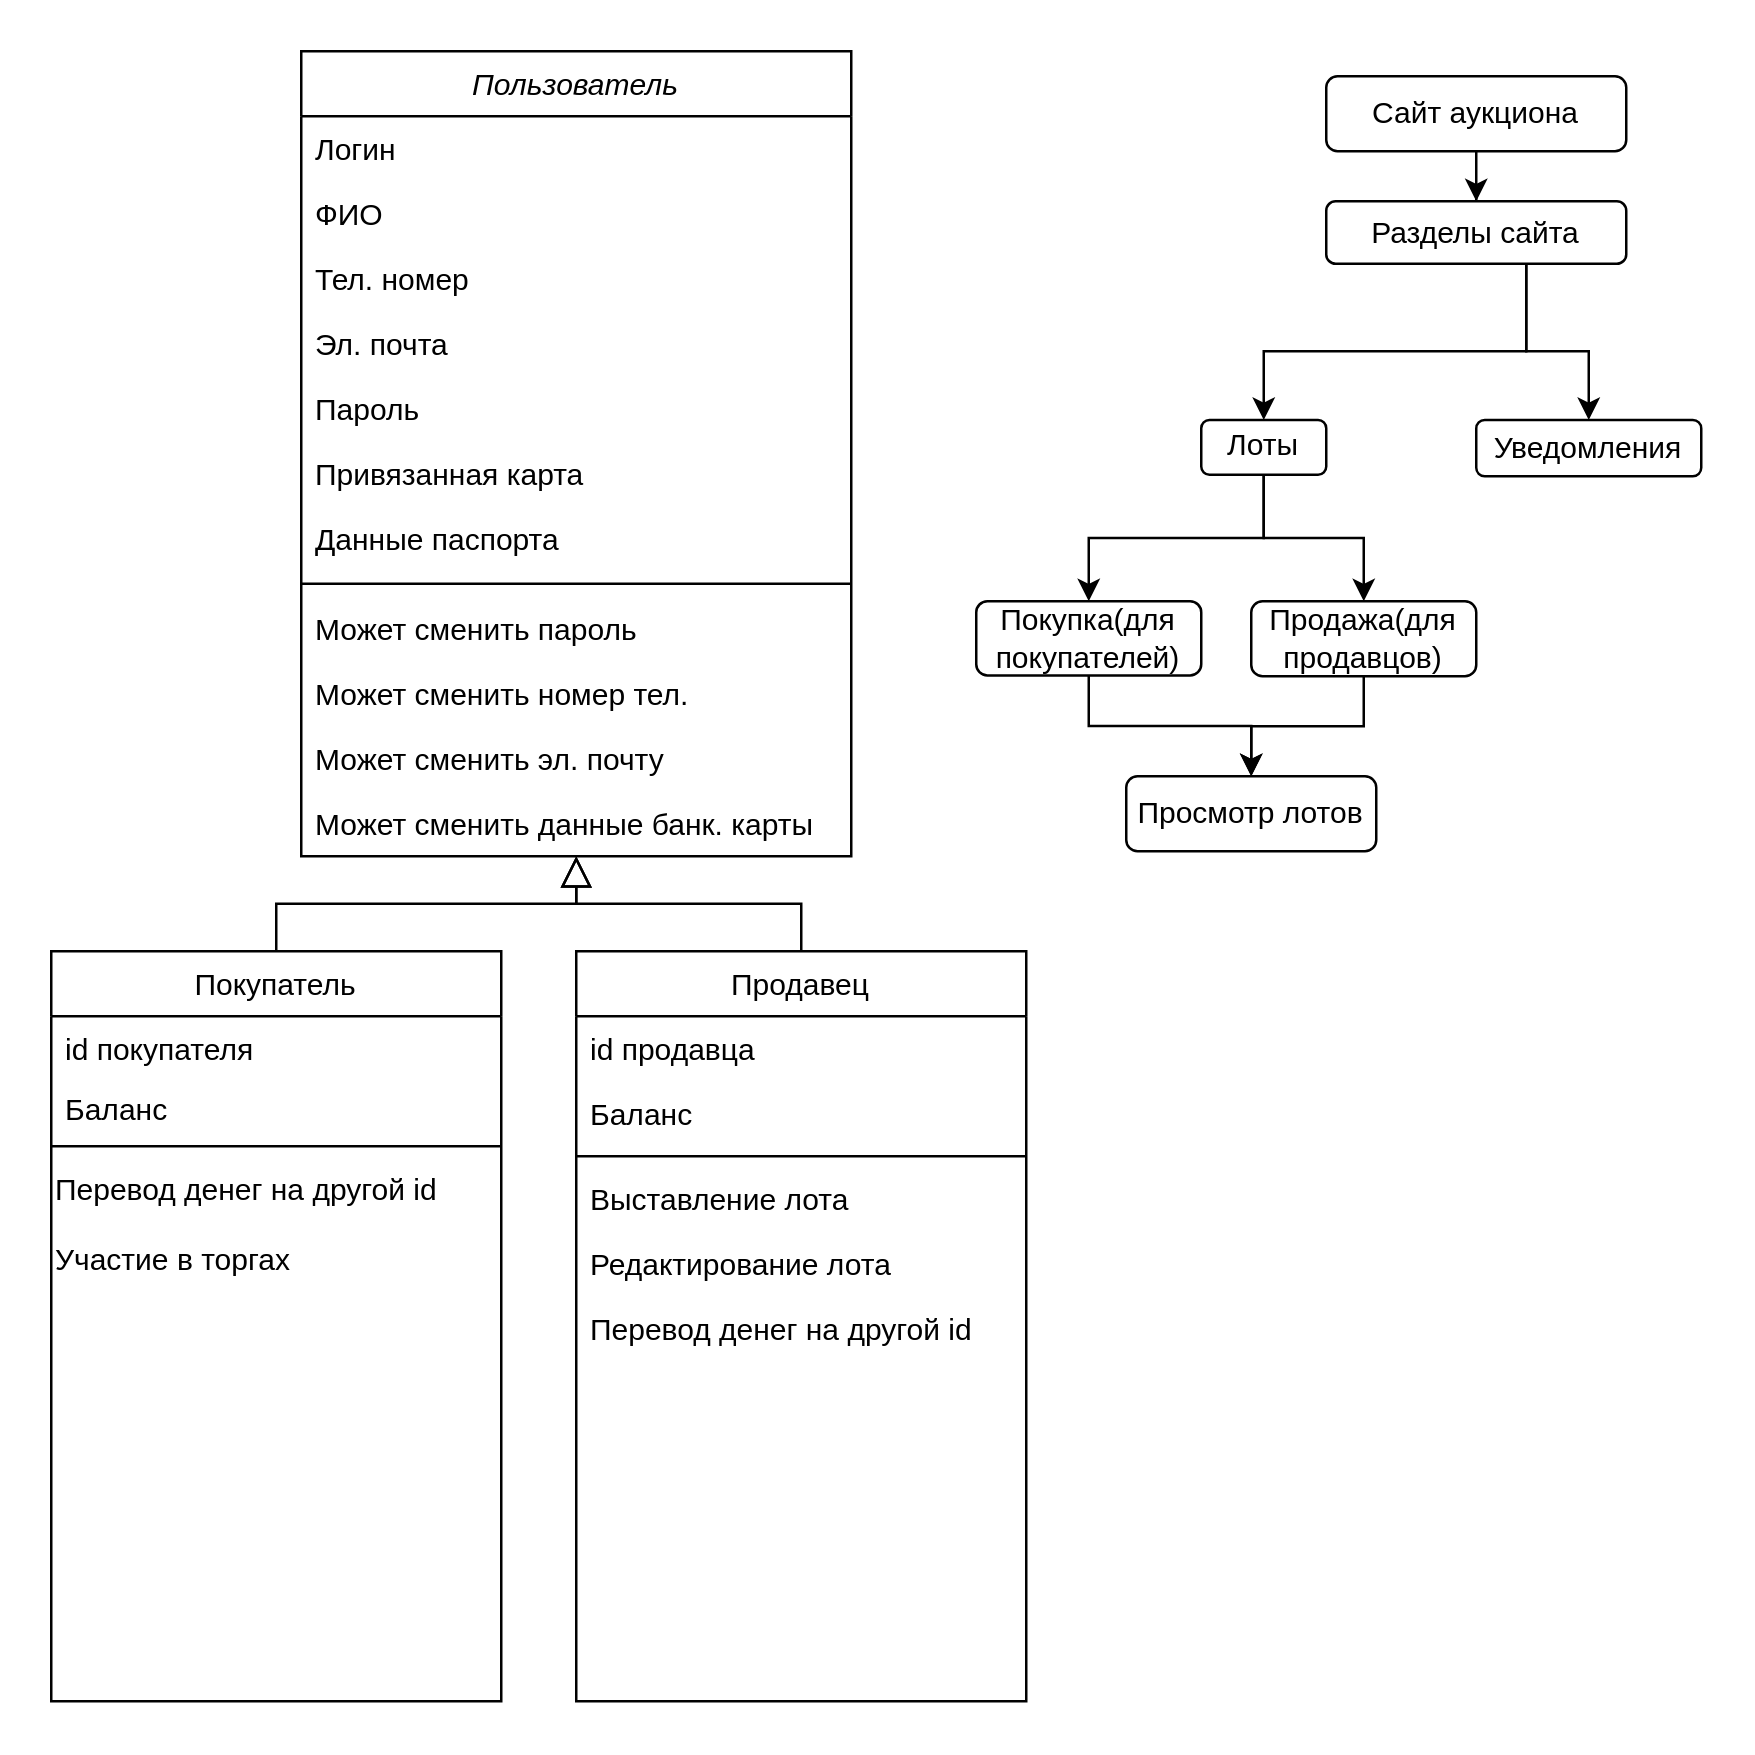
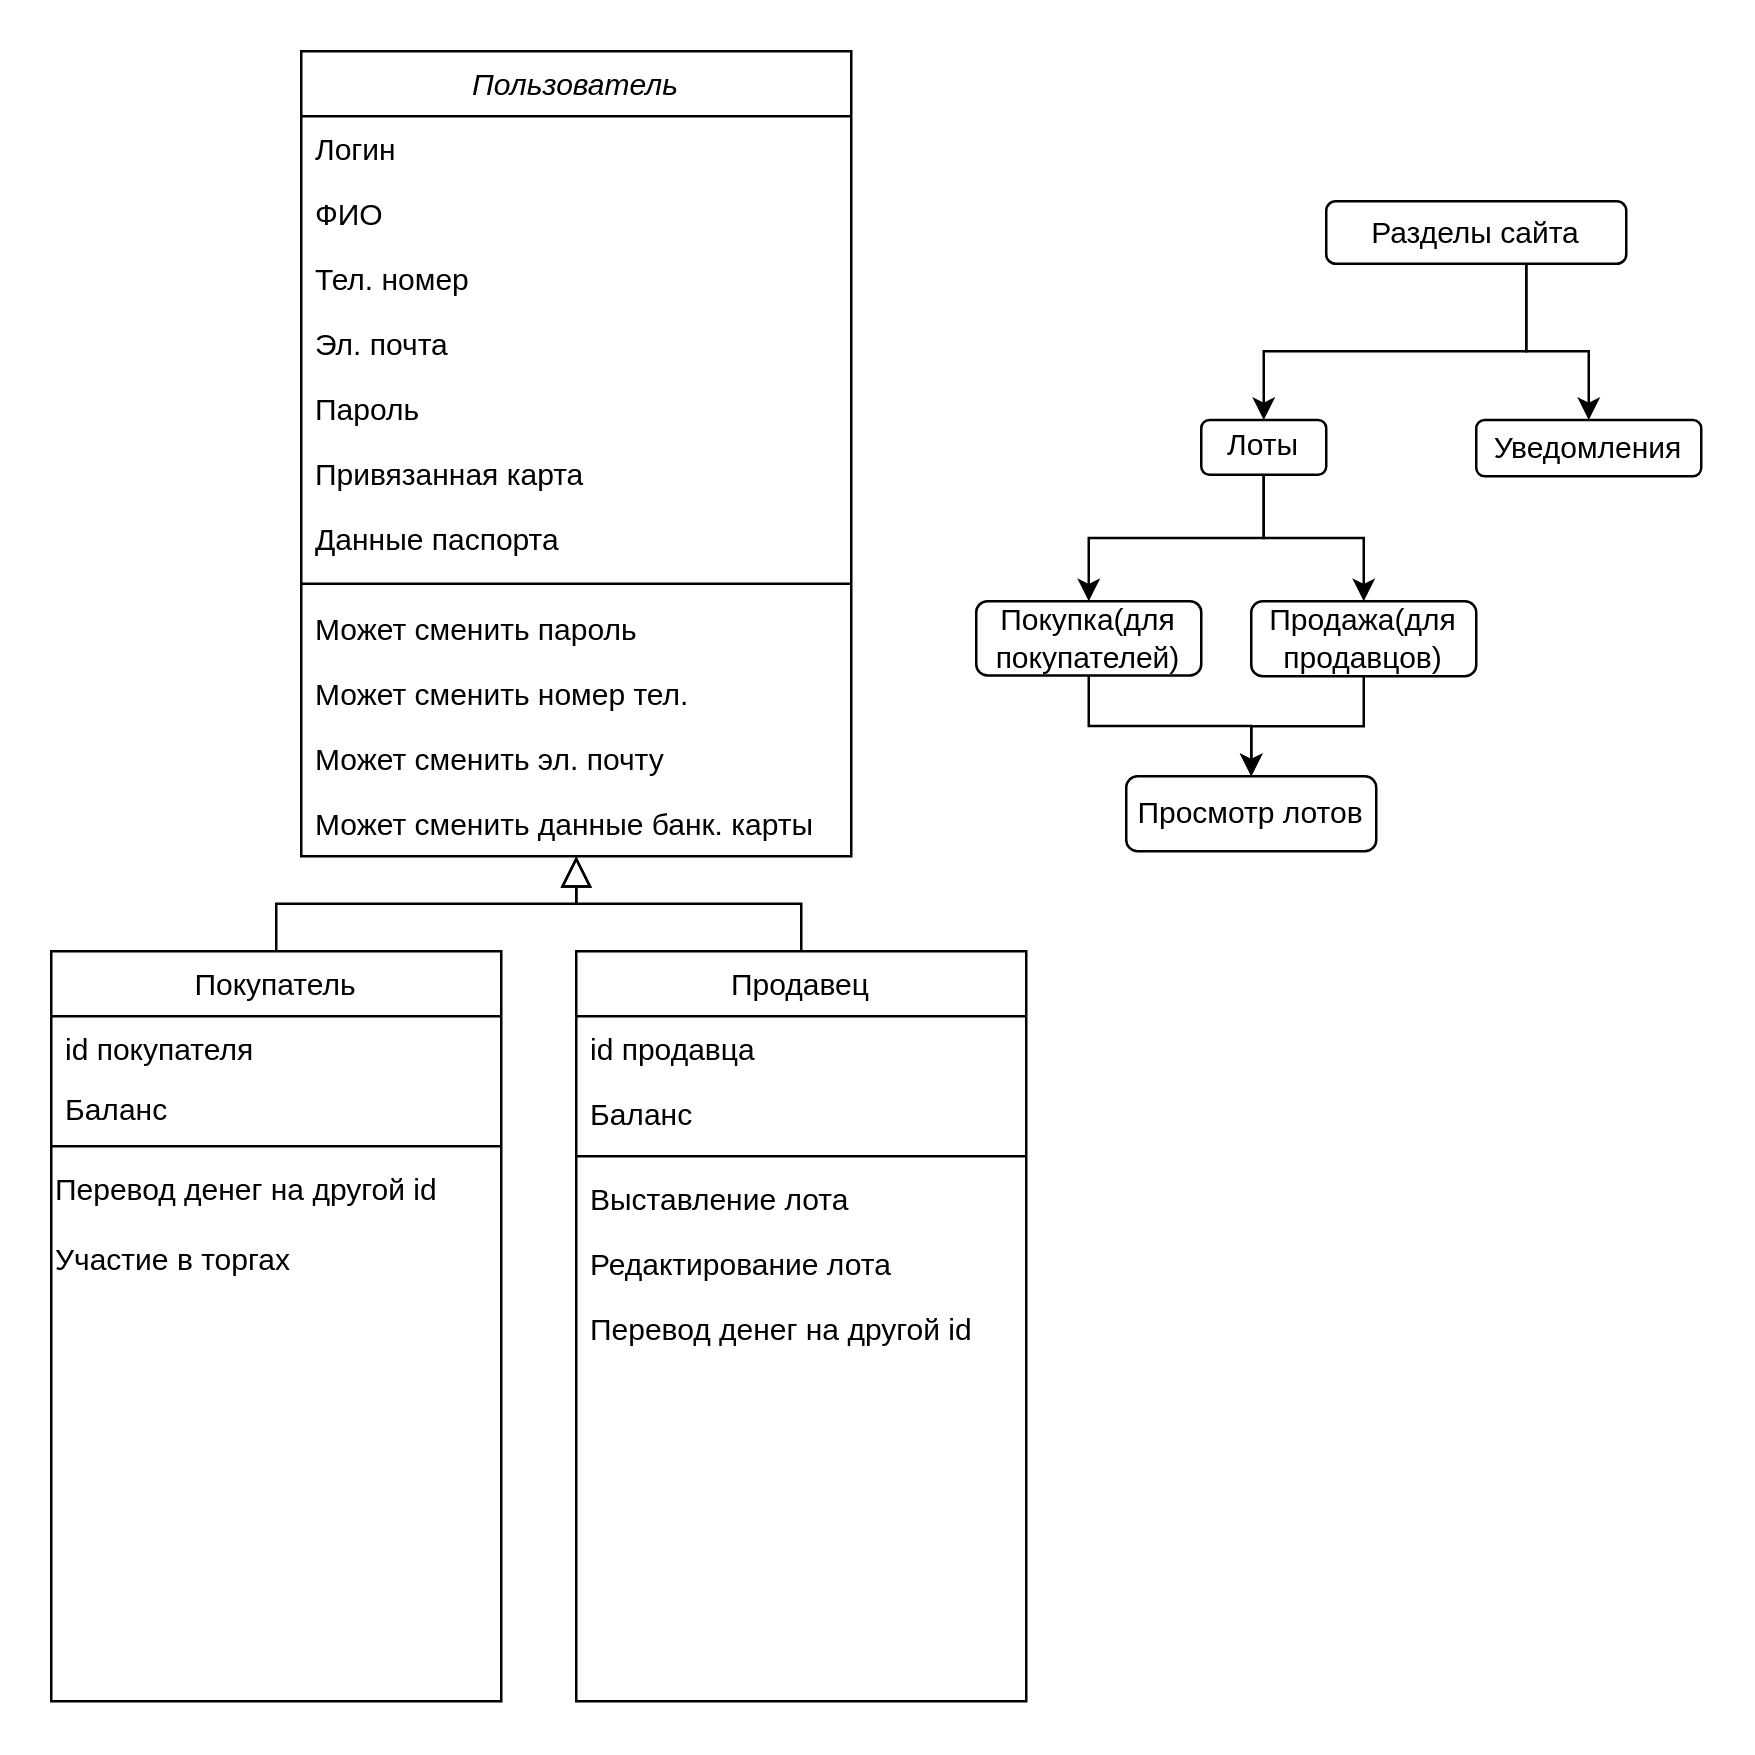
(1476, 114) -> none
(1476, 184) -> none
